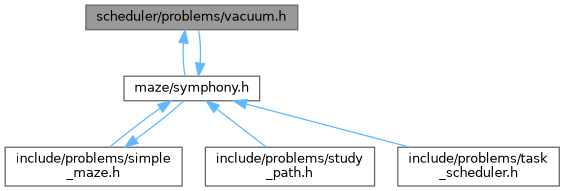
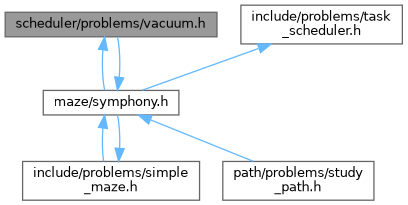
(328, 126) -> (200, 69)
(290, 167) -> (298, 181)
